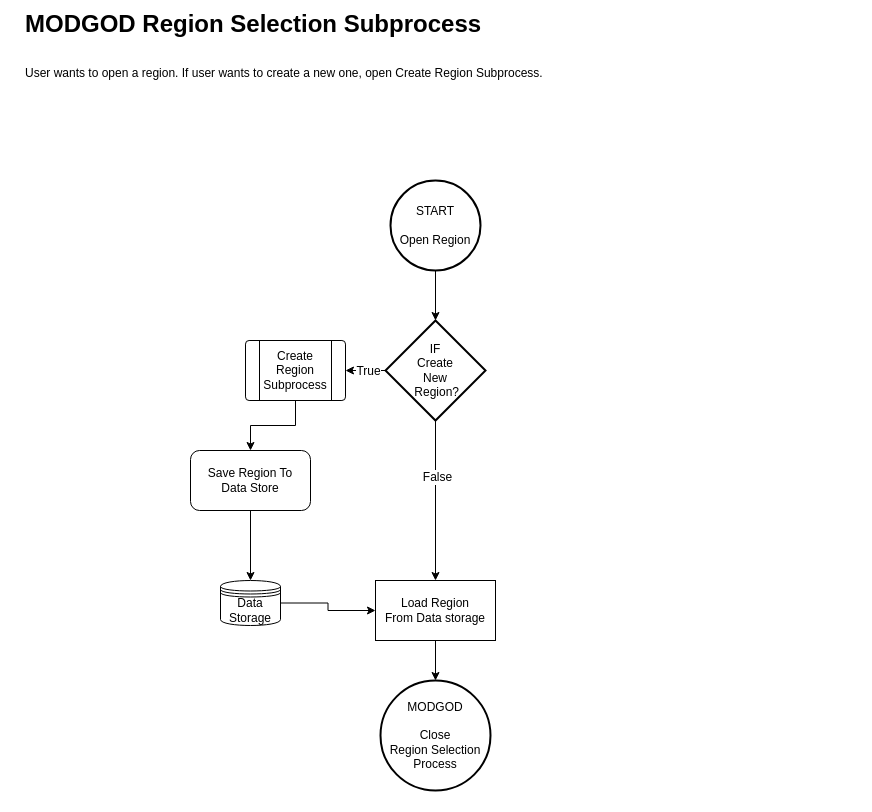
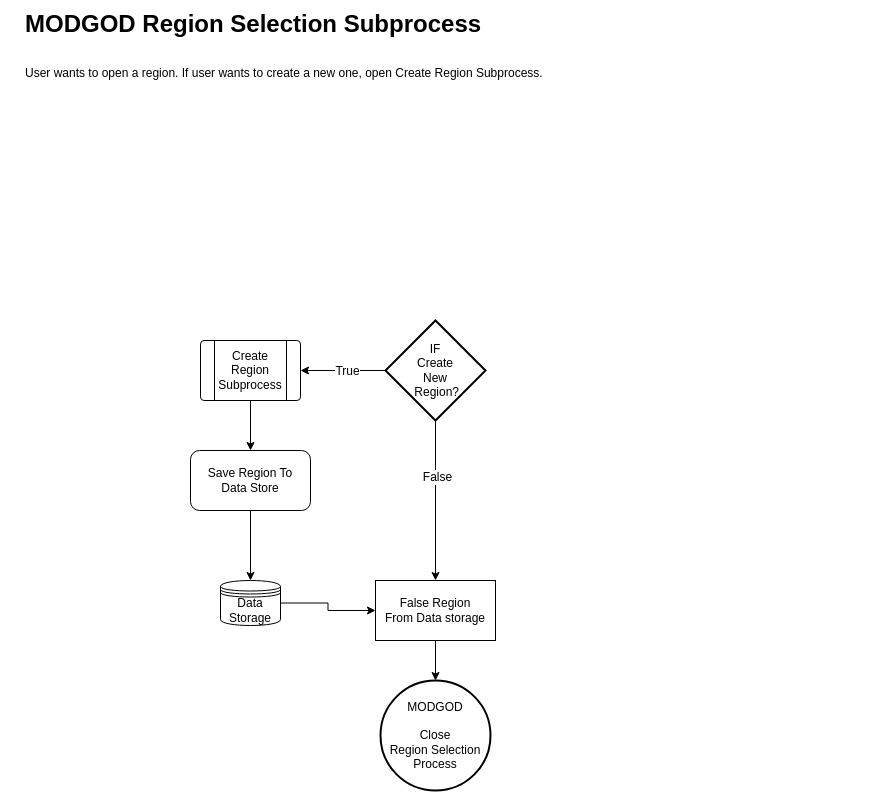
(436, 226) -> none
(436, 292) -> none
(296, 371) -> (251, 371)
(436, 611) -> (436, 611)
